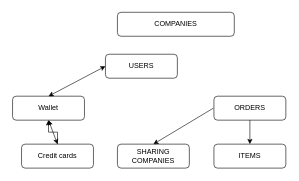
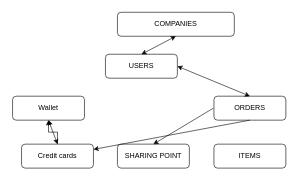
none -> (158, 46)
(77, 81) -> none
none -> (214, 81)
(250, 138) -> (208, 128)
(153, 156) -> (153, 156)
